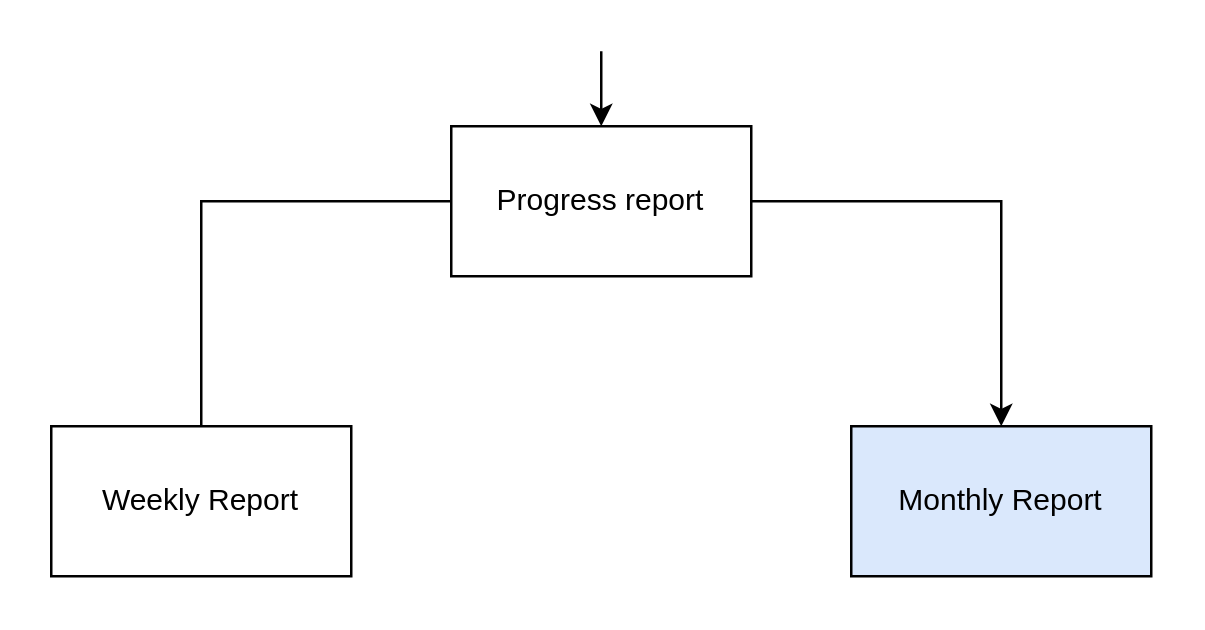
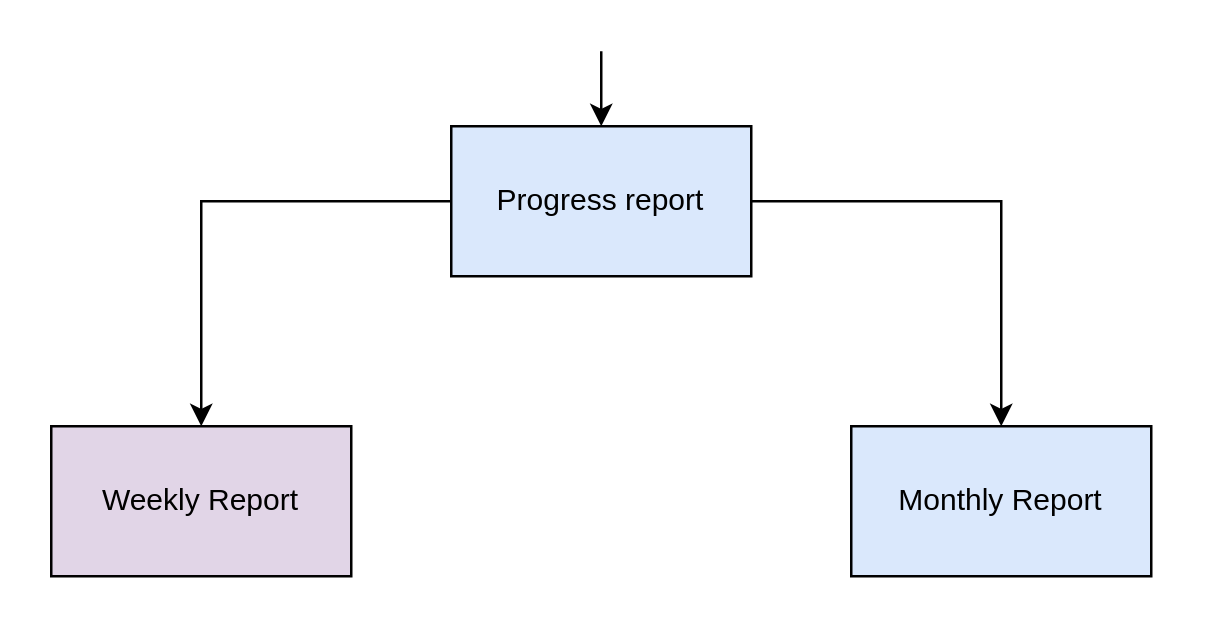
(601, 201) -> (601, 201)
(201, 415) -> (201, 408)
(201, 501) -> (201, 501)
